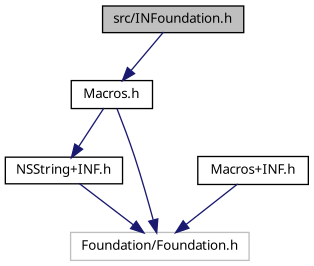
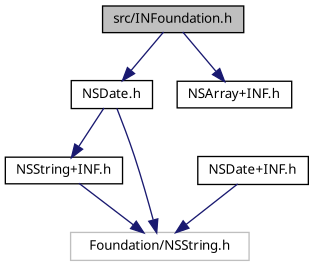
(112, 95) -> (112, 95)
none -> (234, 95)
(253, 170) -> (253, 170)
(160, 246) -> (160, 246)
